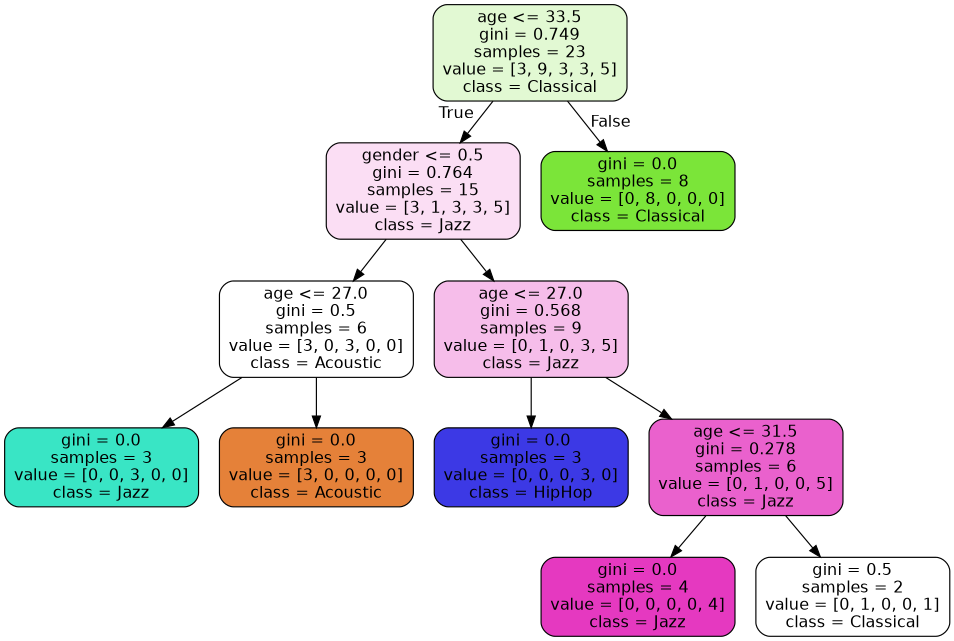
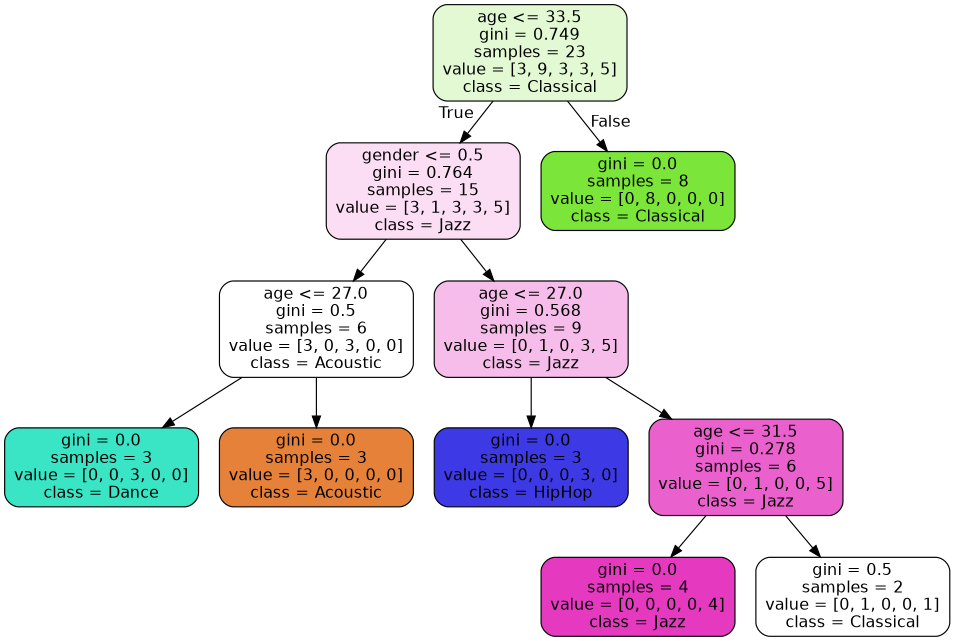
(102, 467) -> (102, 467)
